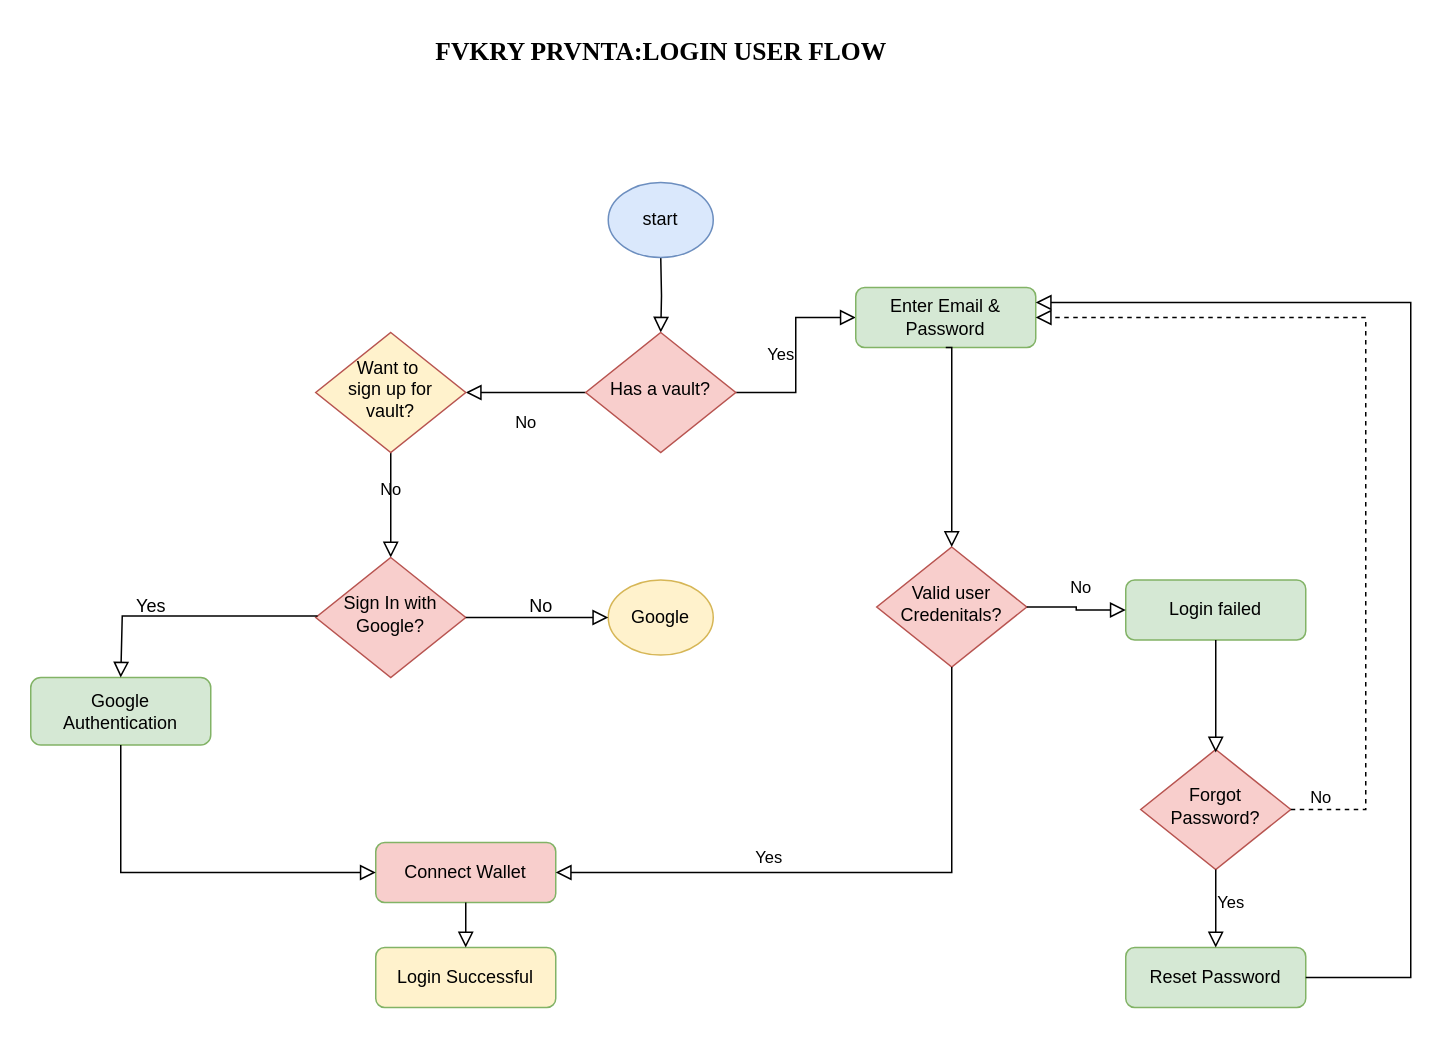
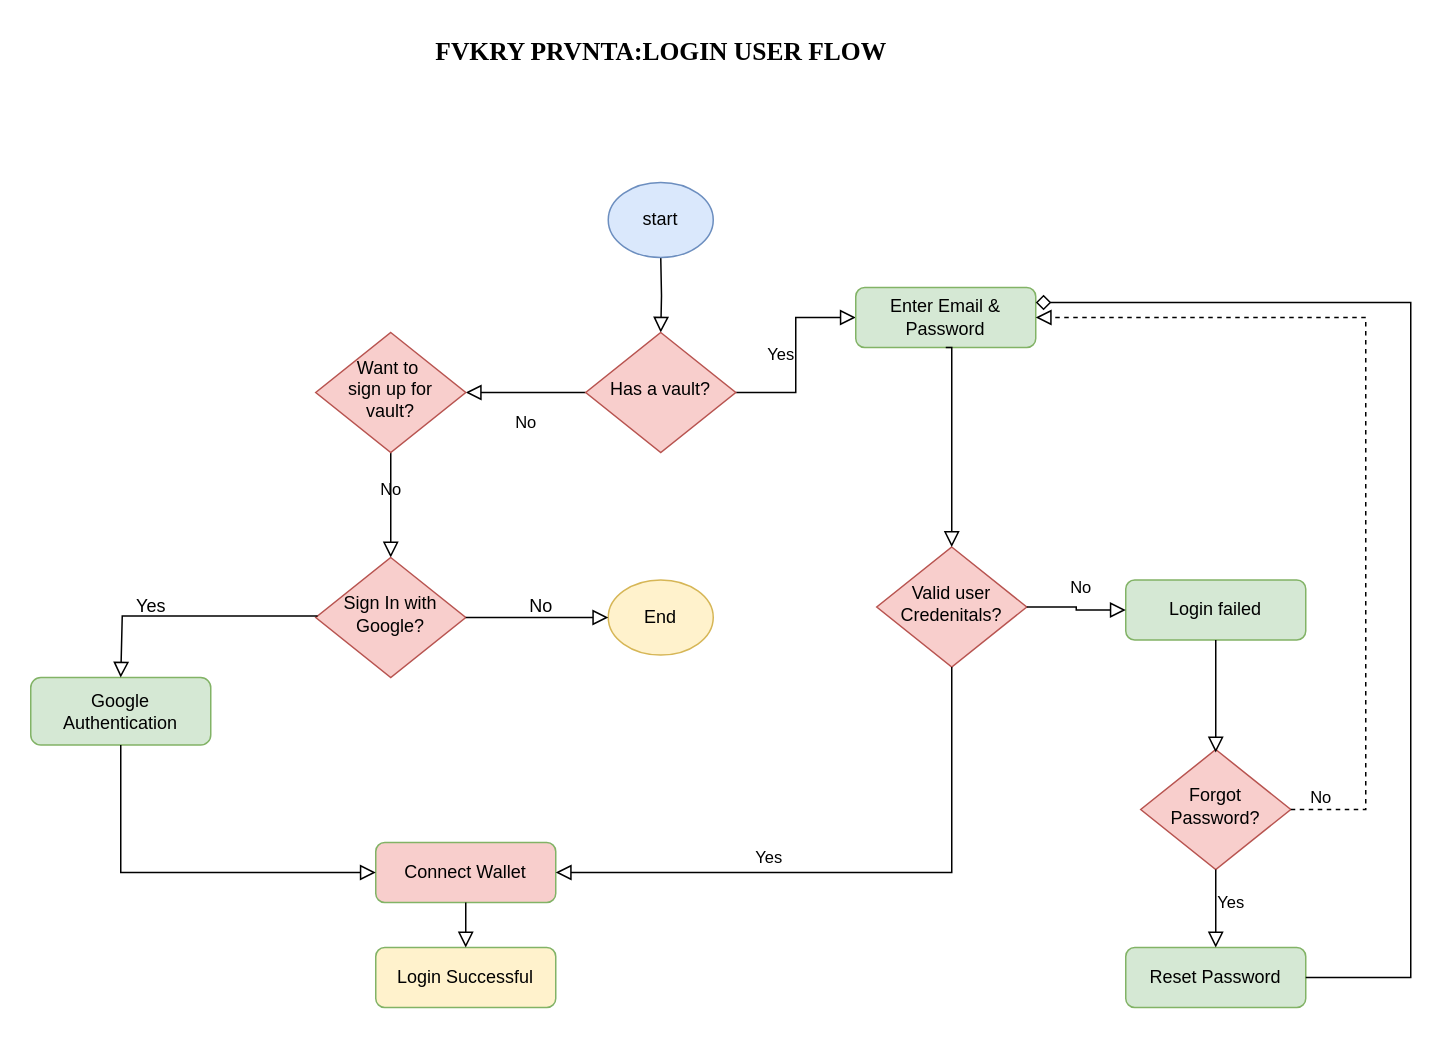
(1052, 302) -> (1052, 302)
(391, 392) -> (391, 392)
(661, 617) -> (661, 617)
